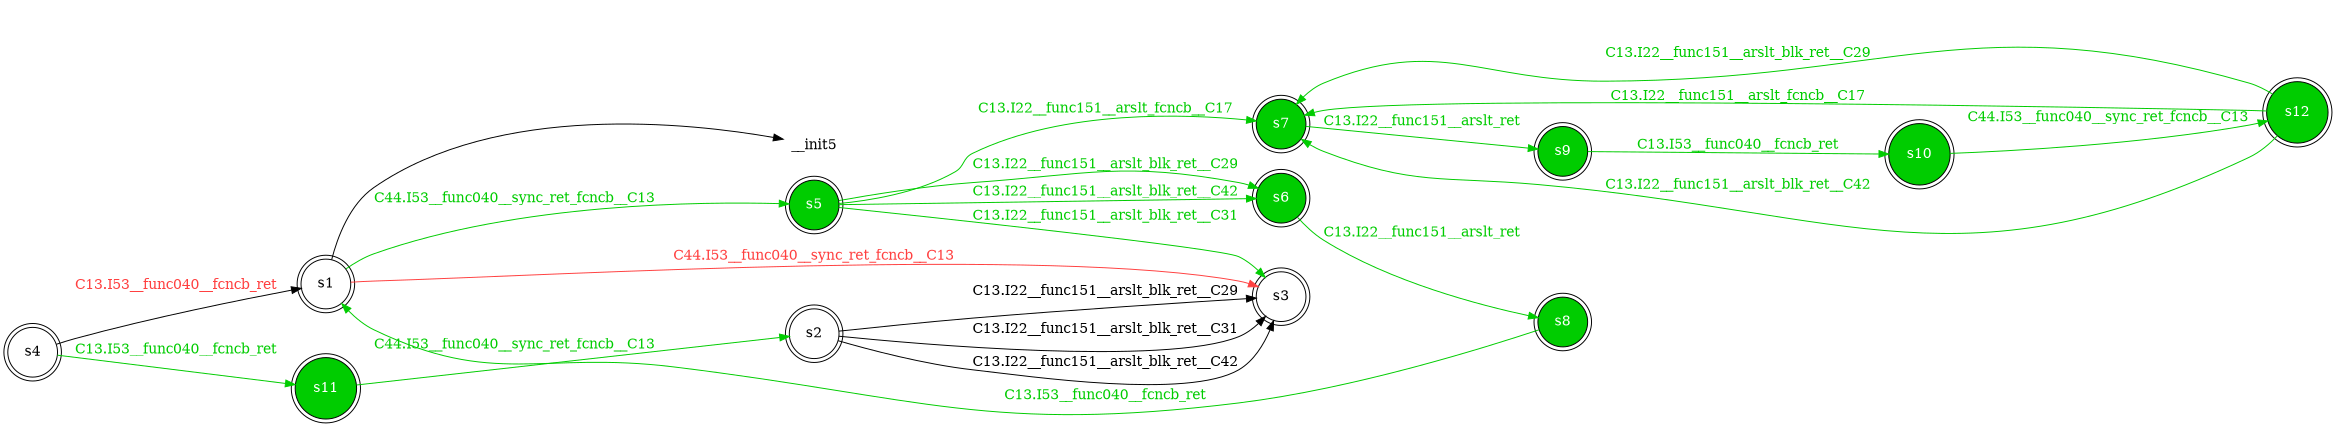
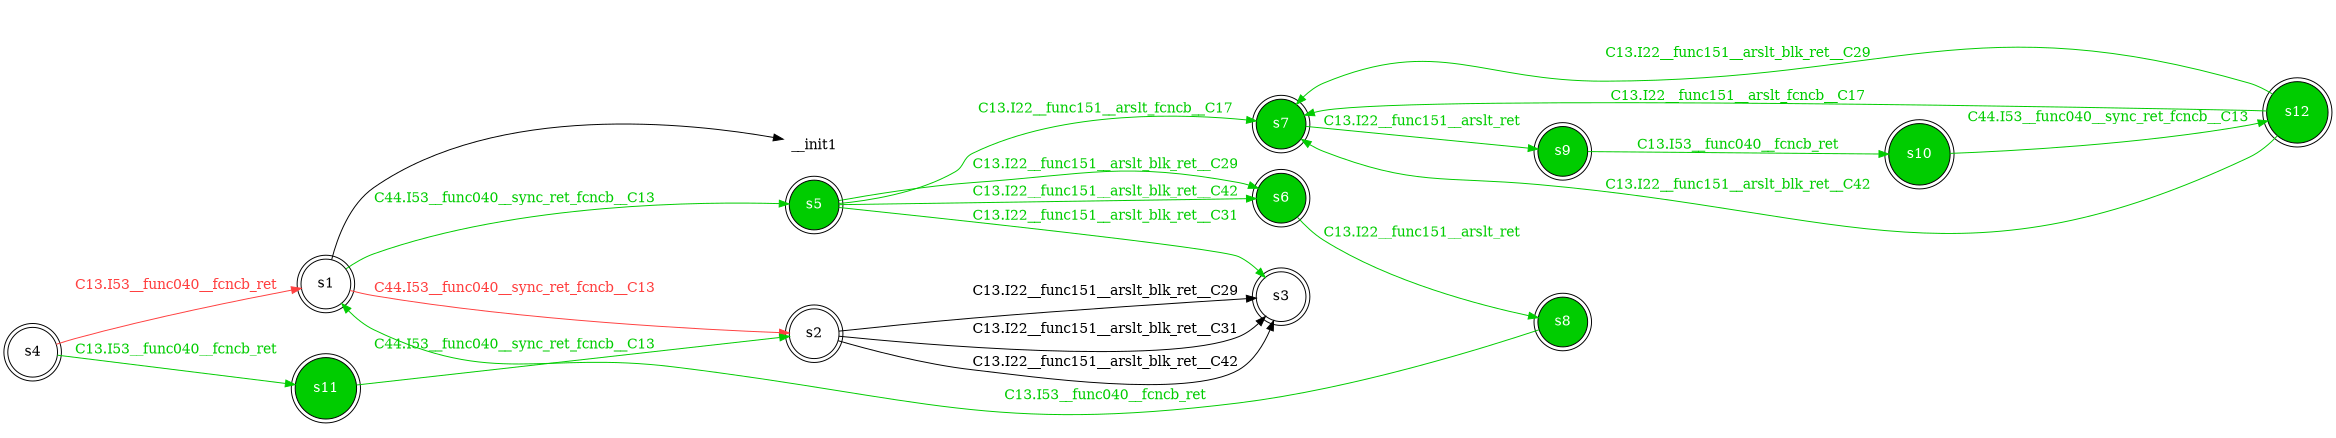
(814, 146) -> (814, 146)
(800, 266) -> (564, 319)
(173, 315) -> (173, 315)
